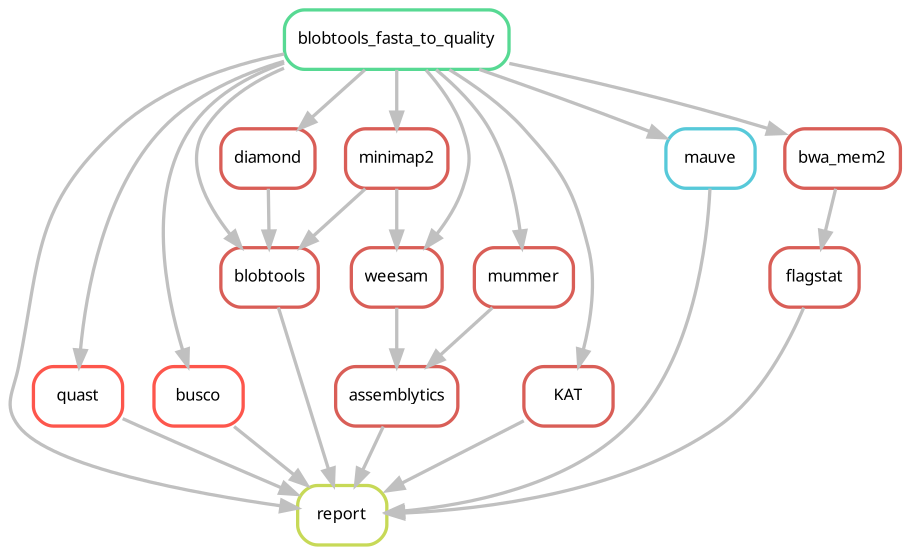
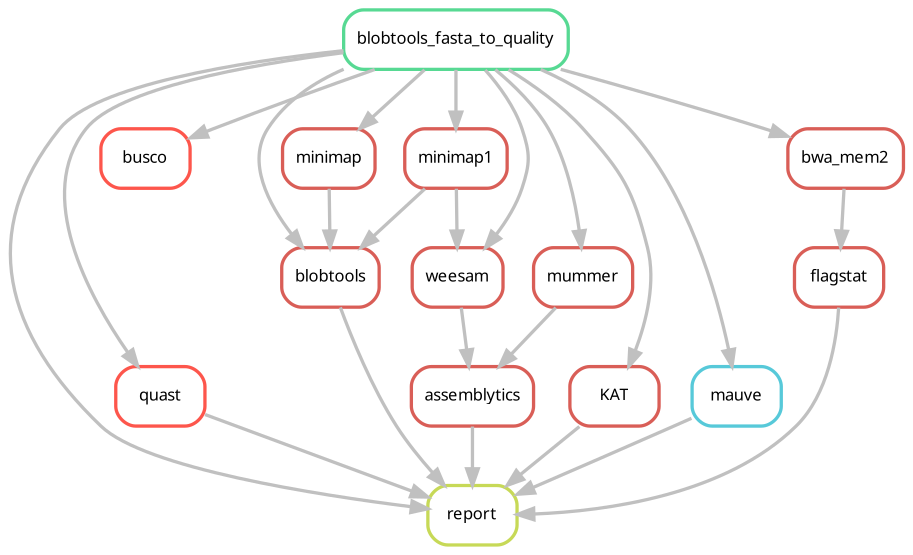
(268, 159) -> (329, 159)
(397, 159) -> (456, 159)
(264, 451) -> none
